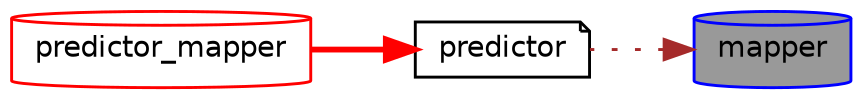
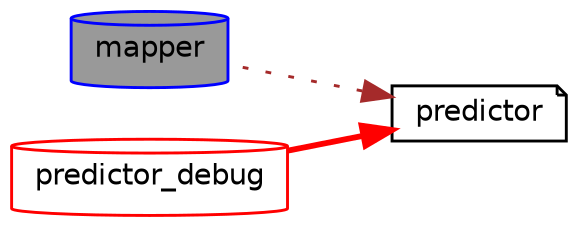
(161, 50) -> (150, 177)
(627, 50) -> (295, 78)
